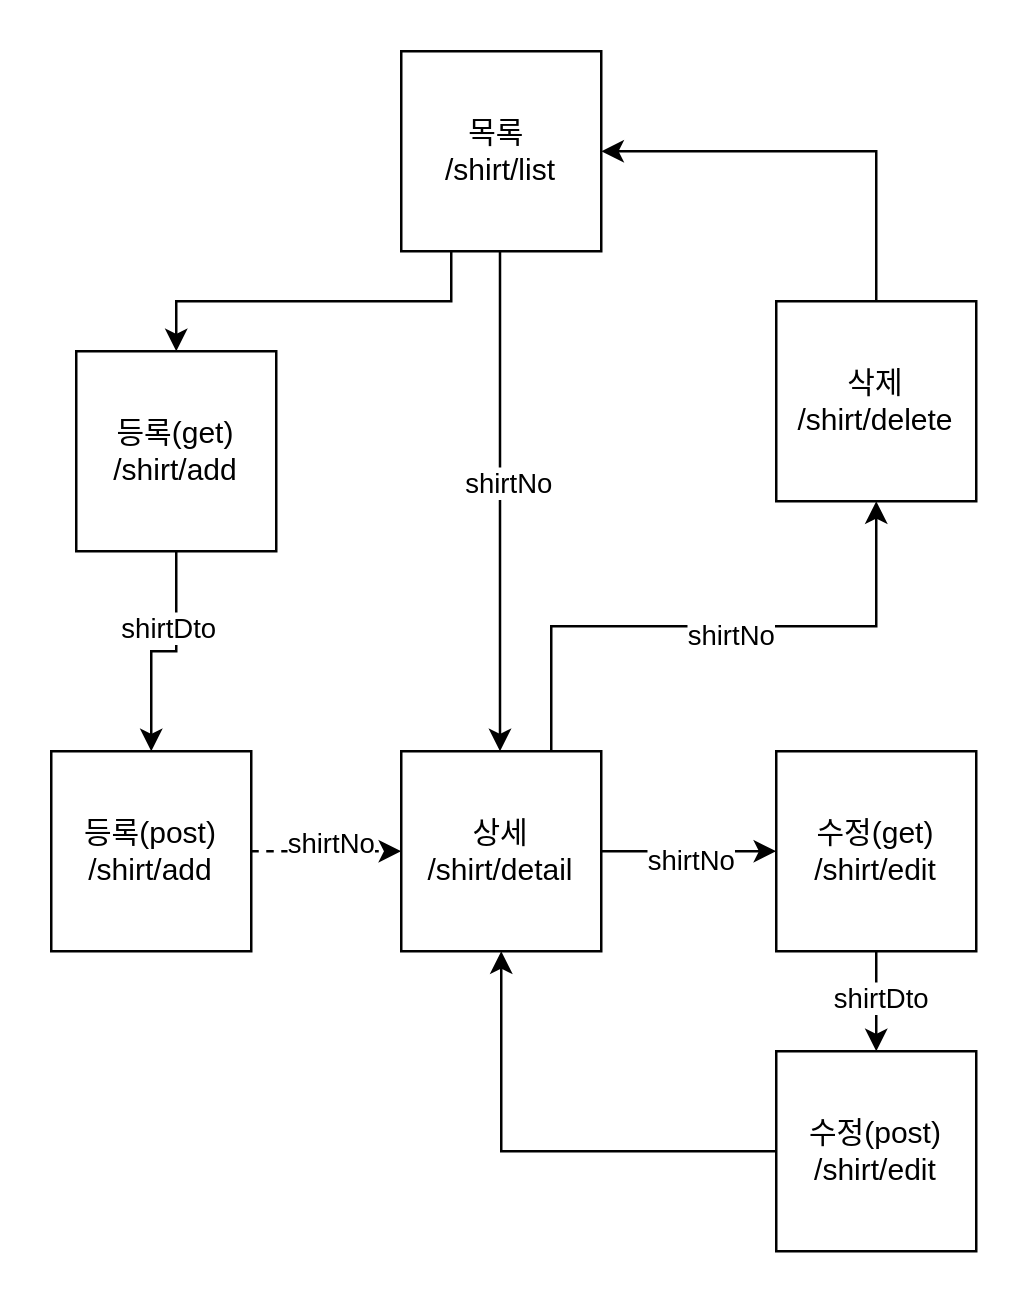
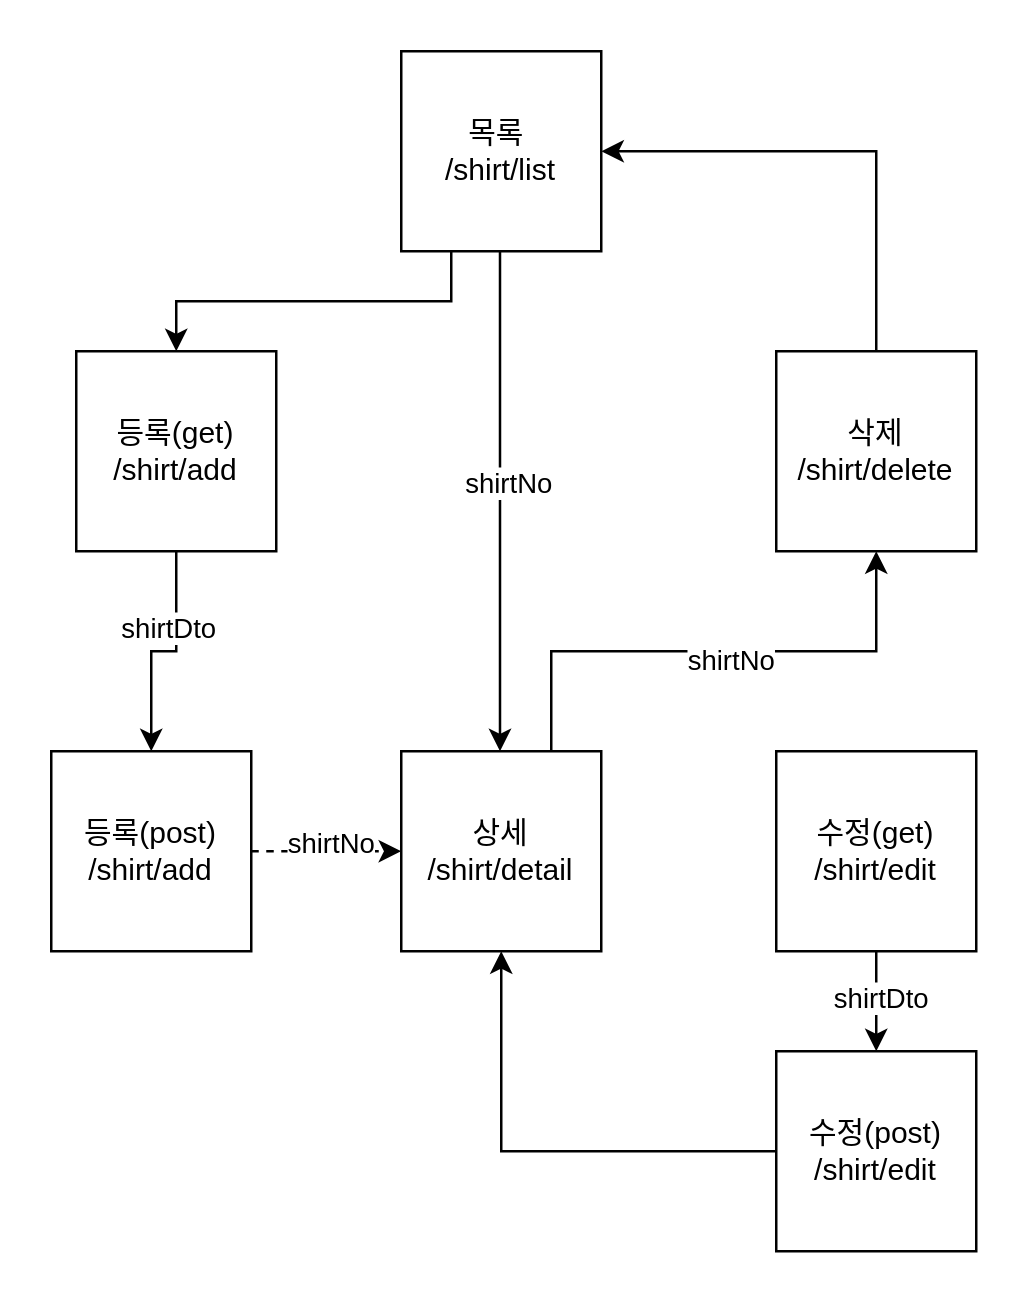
(876, 401) -> (876, 451)
(624, 851) -> none
